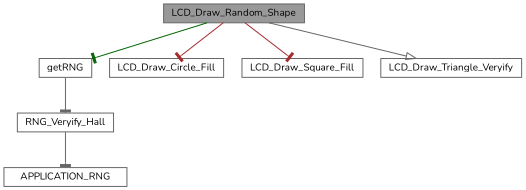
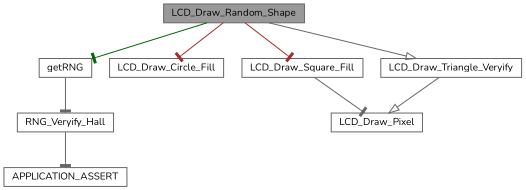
none -> (377, 122)
(65, 177) -> (65, 177)
